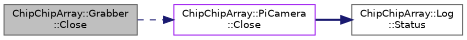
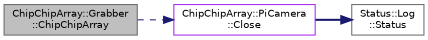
(71, 20) -> (71, 20)
(407, 20) -> (388, 20)
